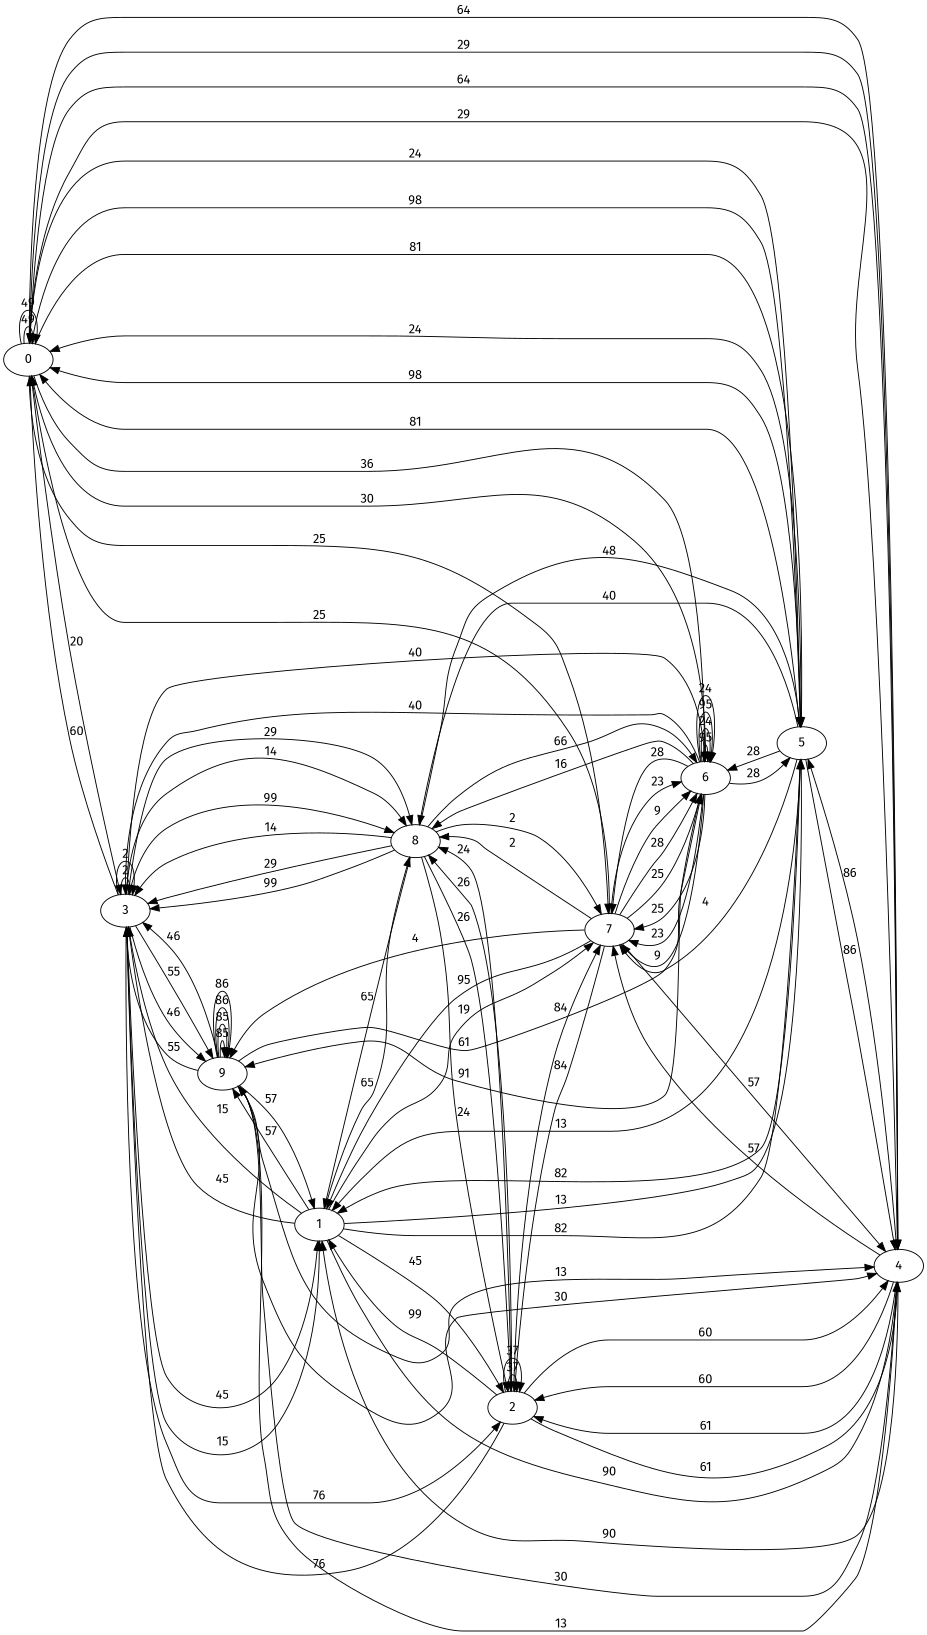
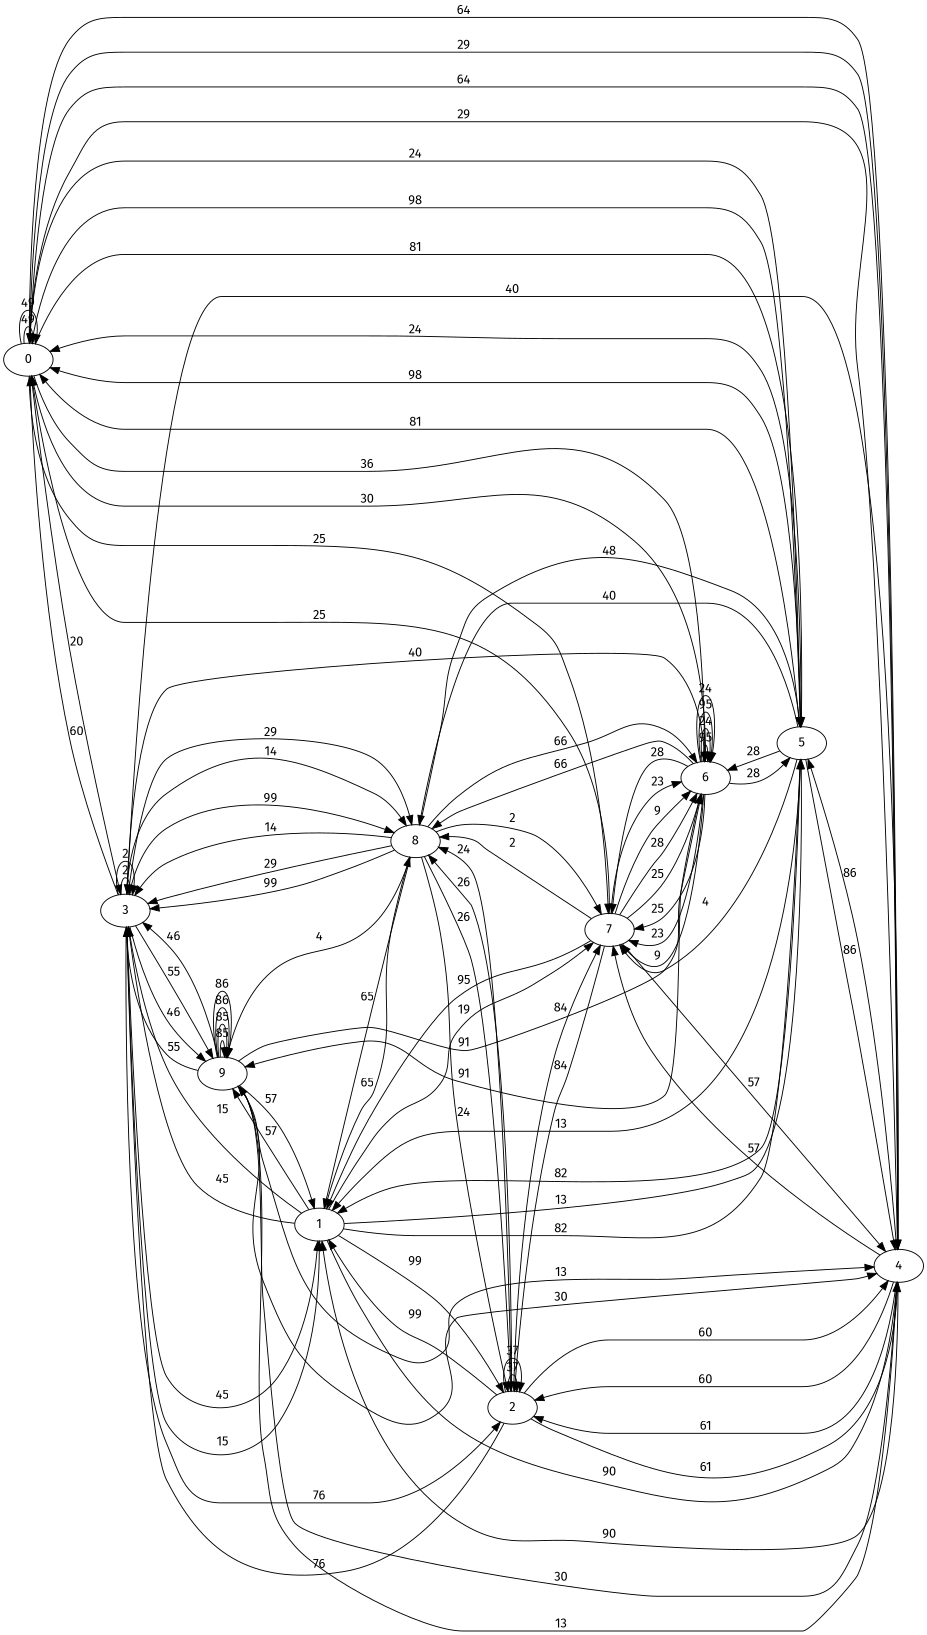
(368, 712) -> (695, 297)
(561, 765) -> (561, 765)
(395, 956) -> (318, 951)
(464, 1043) -> (464, 1043)
(416, 1262) -> (416, 1262)
